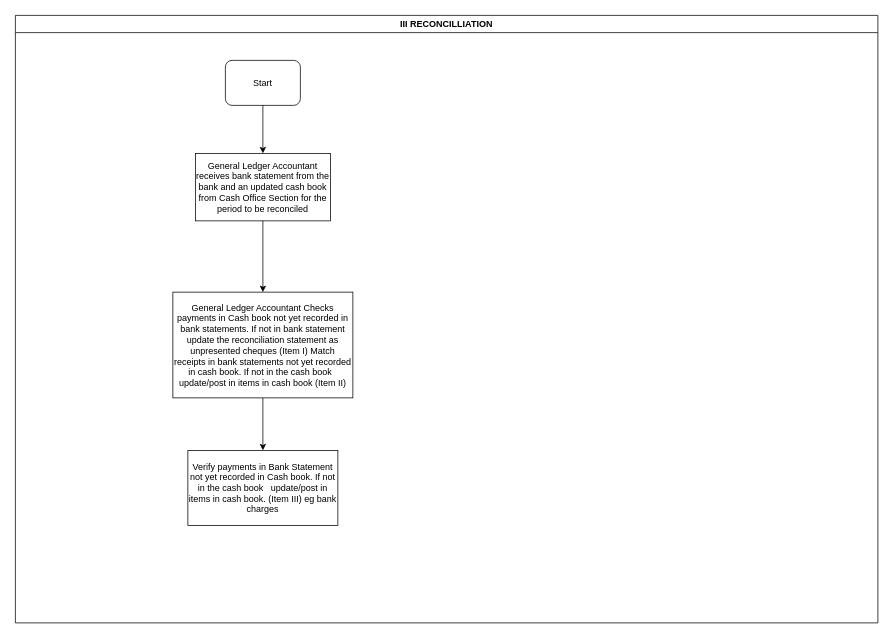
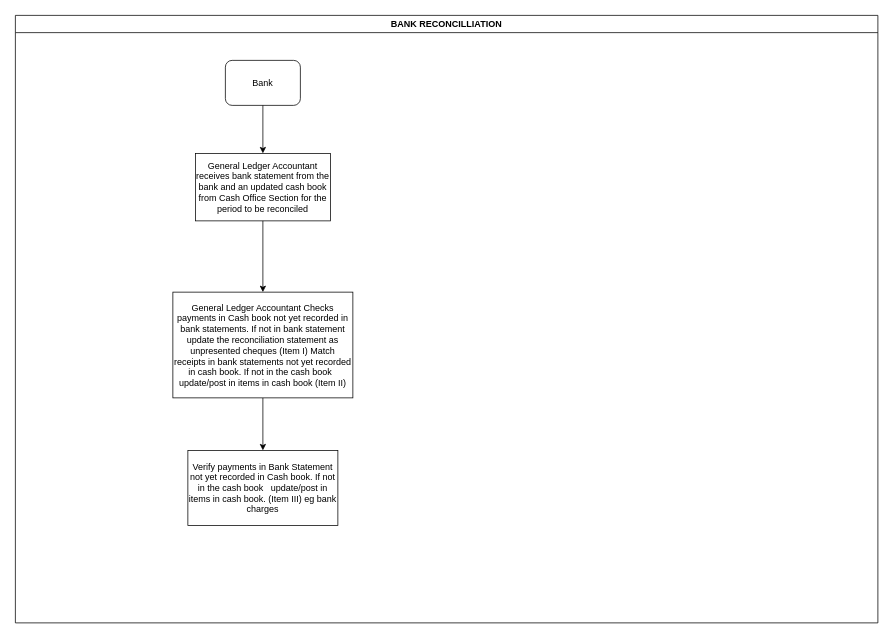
(446, 24) -> (446, 24)
(263, 83) -> (263, 83)
